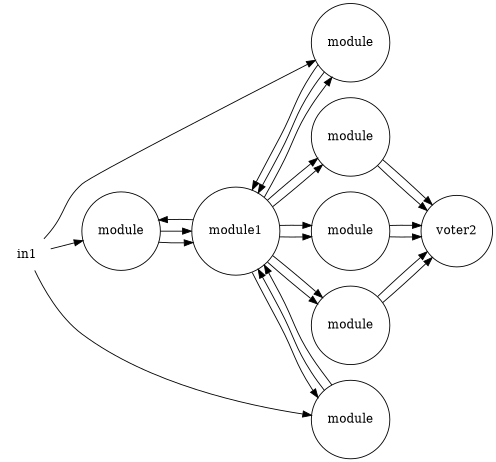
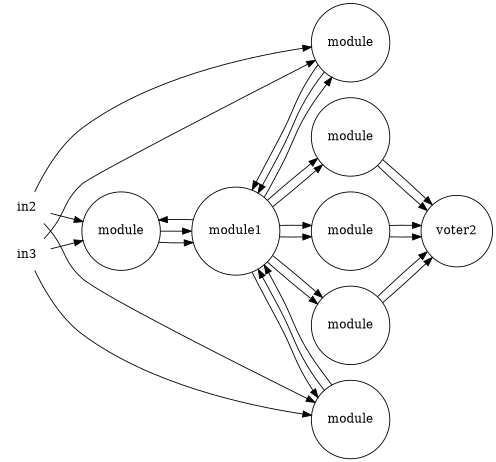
none -> (27, 208)
(27, 255) -> (27, 255)
